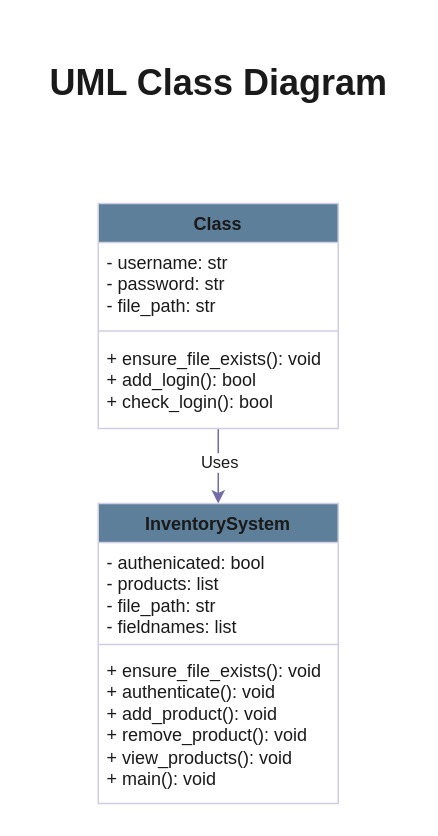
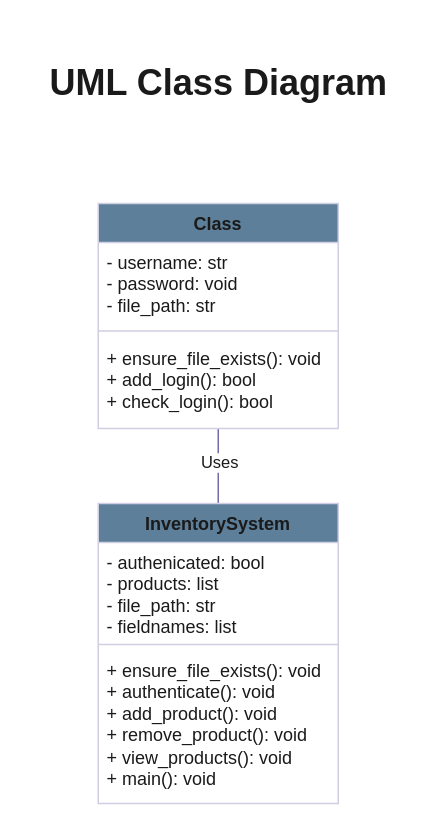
(176, 285) -> (179, 285)
(218, 492) -> (218, 496)
